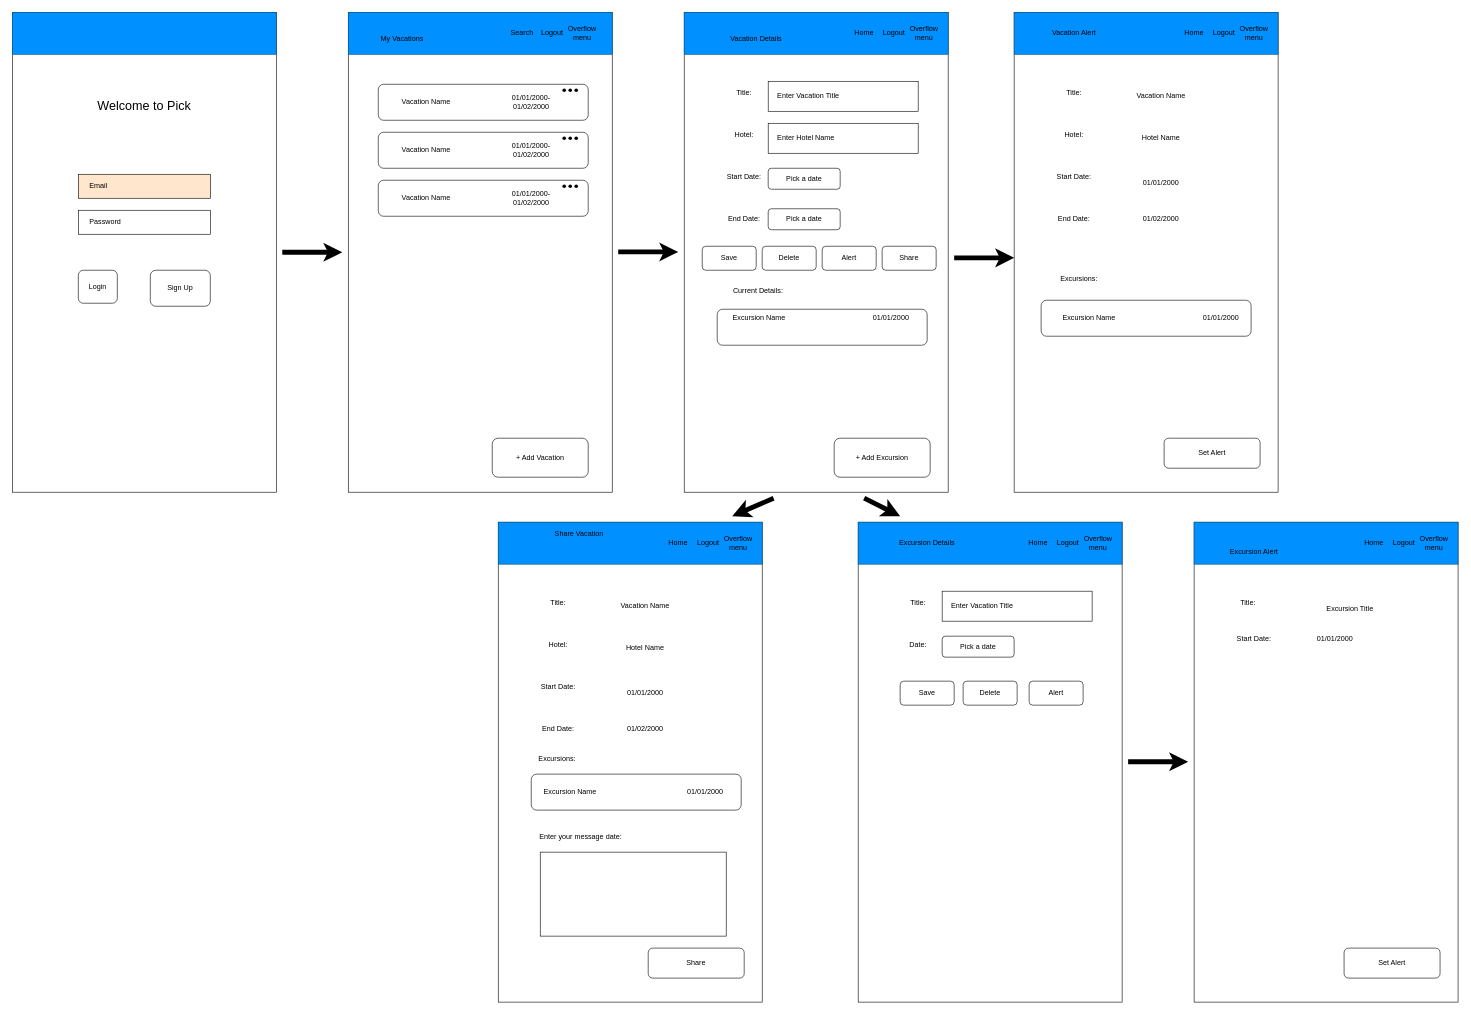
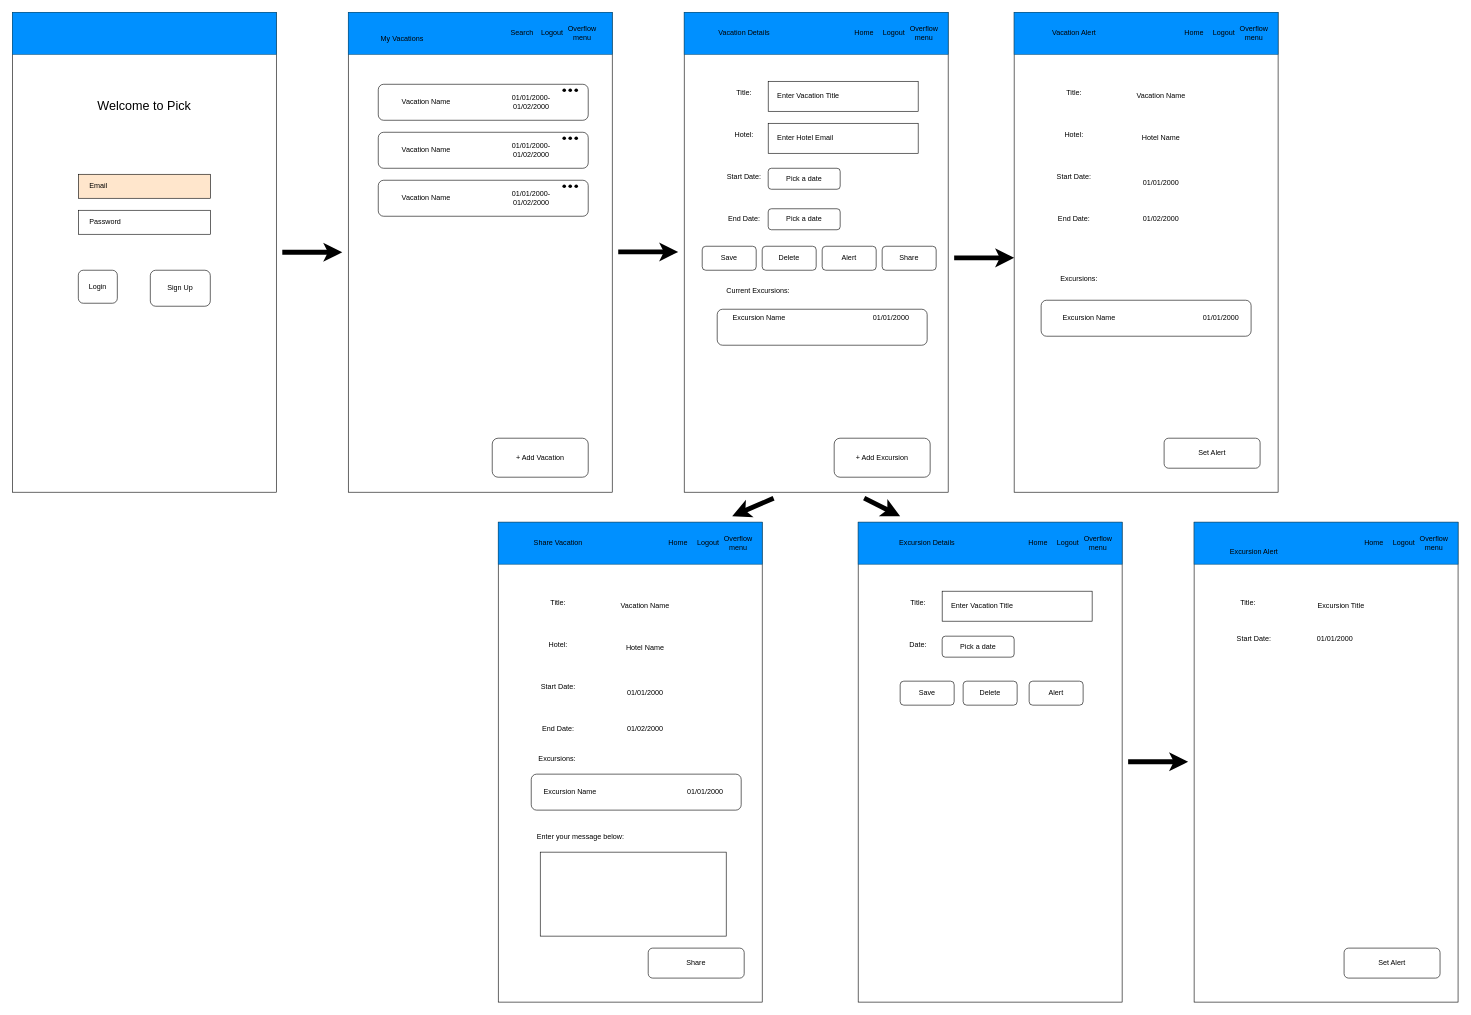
(756, 39) -> (744, 33)
(799, 138) -> (799, 138)
(759, 291) -> (759, 291)
(579, 534) -> (558, 543)
(1350, 609) -> (1341, 606)
(581, 837) -> (581, 837)
